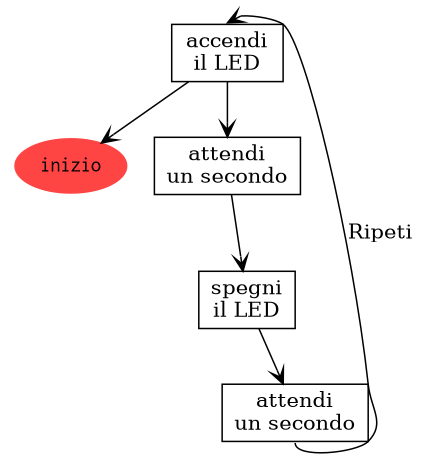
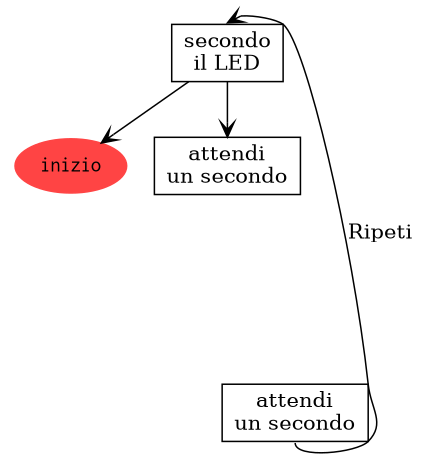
(227, 53) -> (227, 53)
(247, 300) -> none
